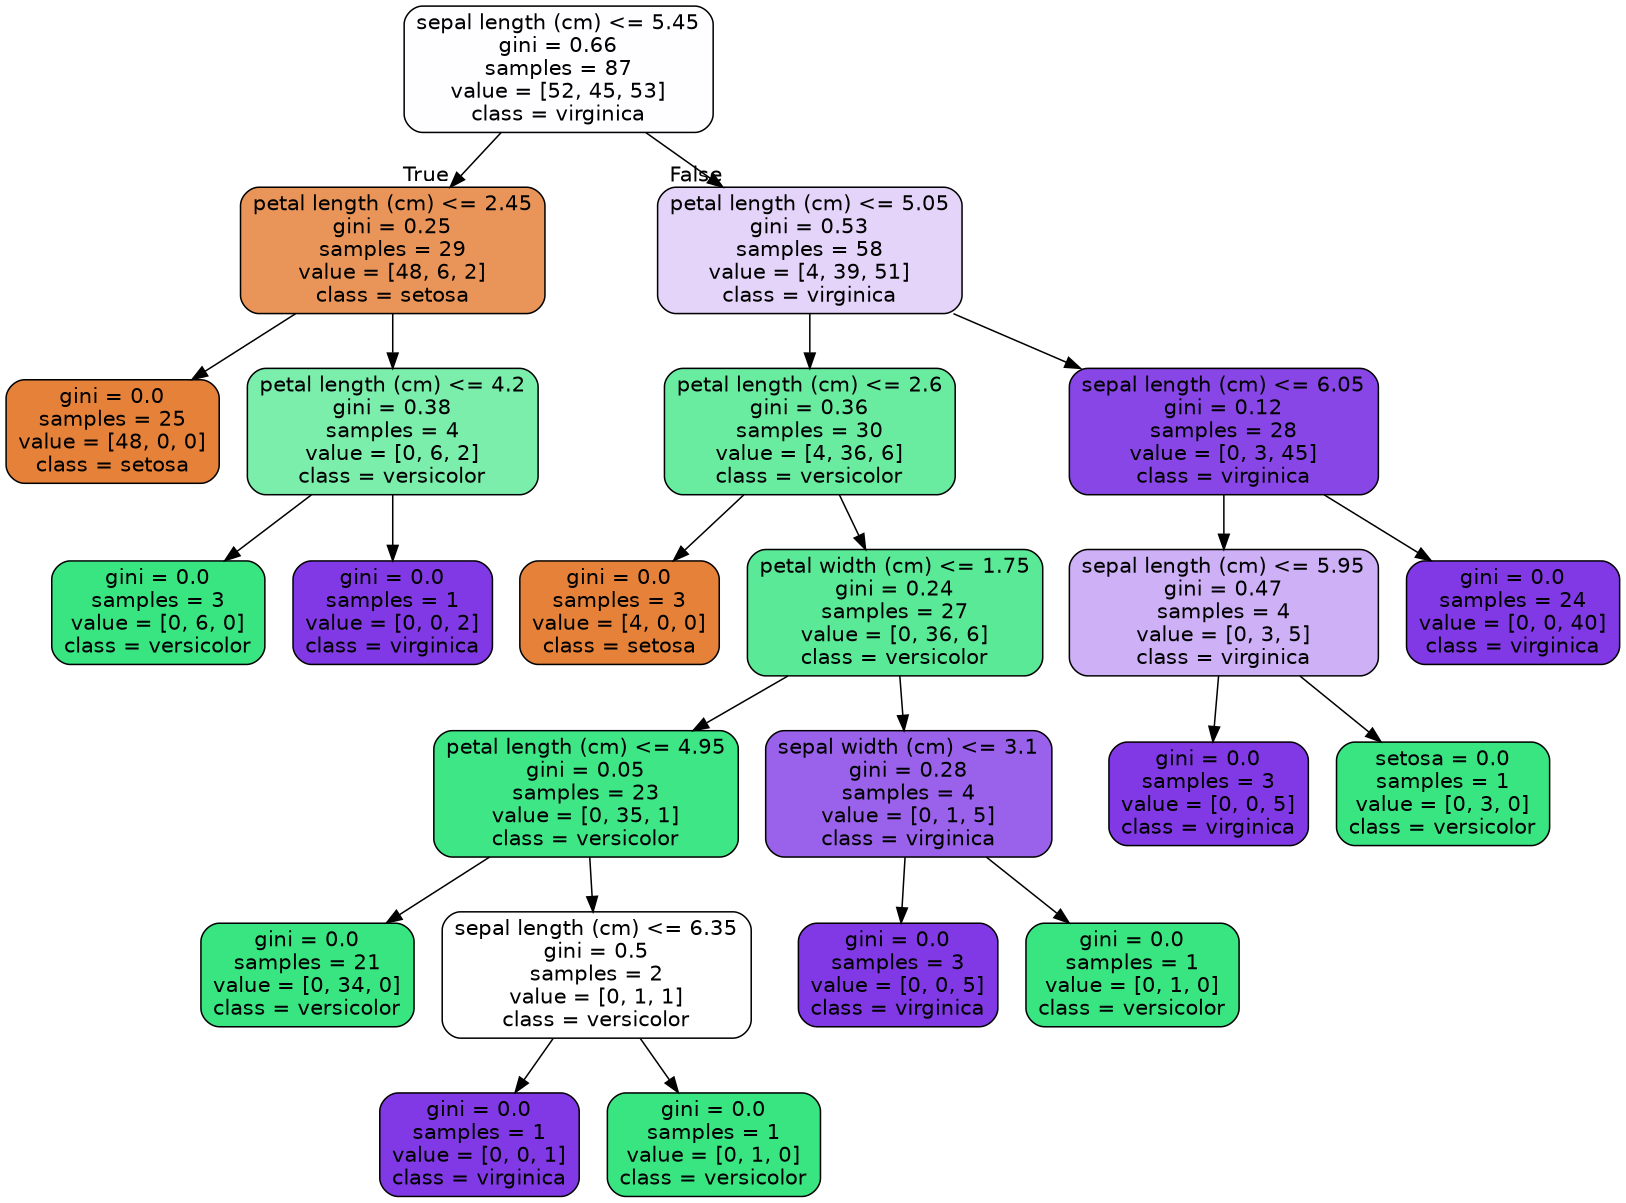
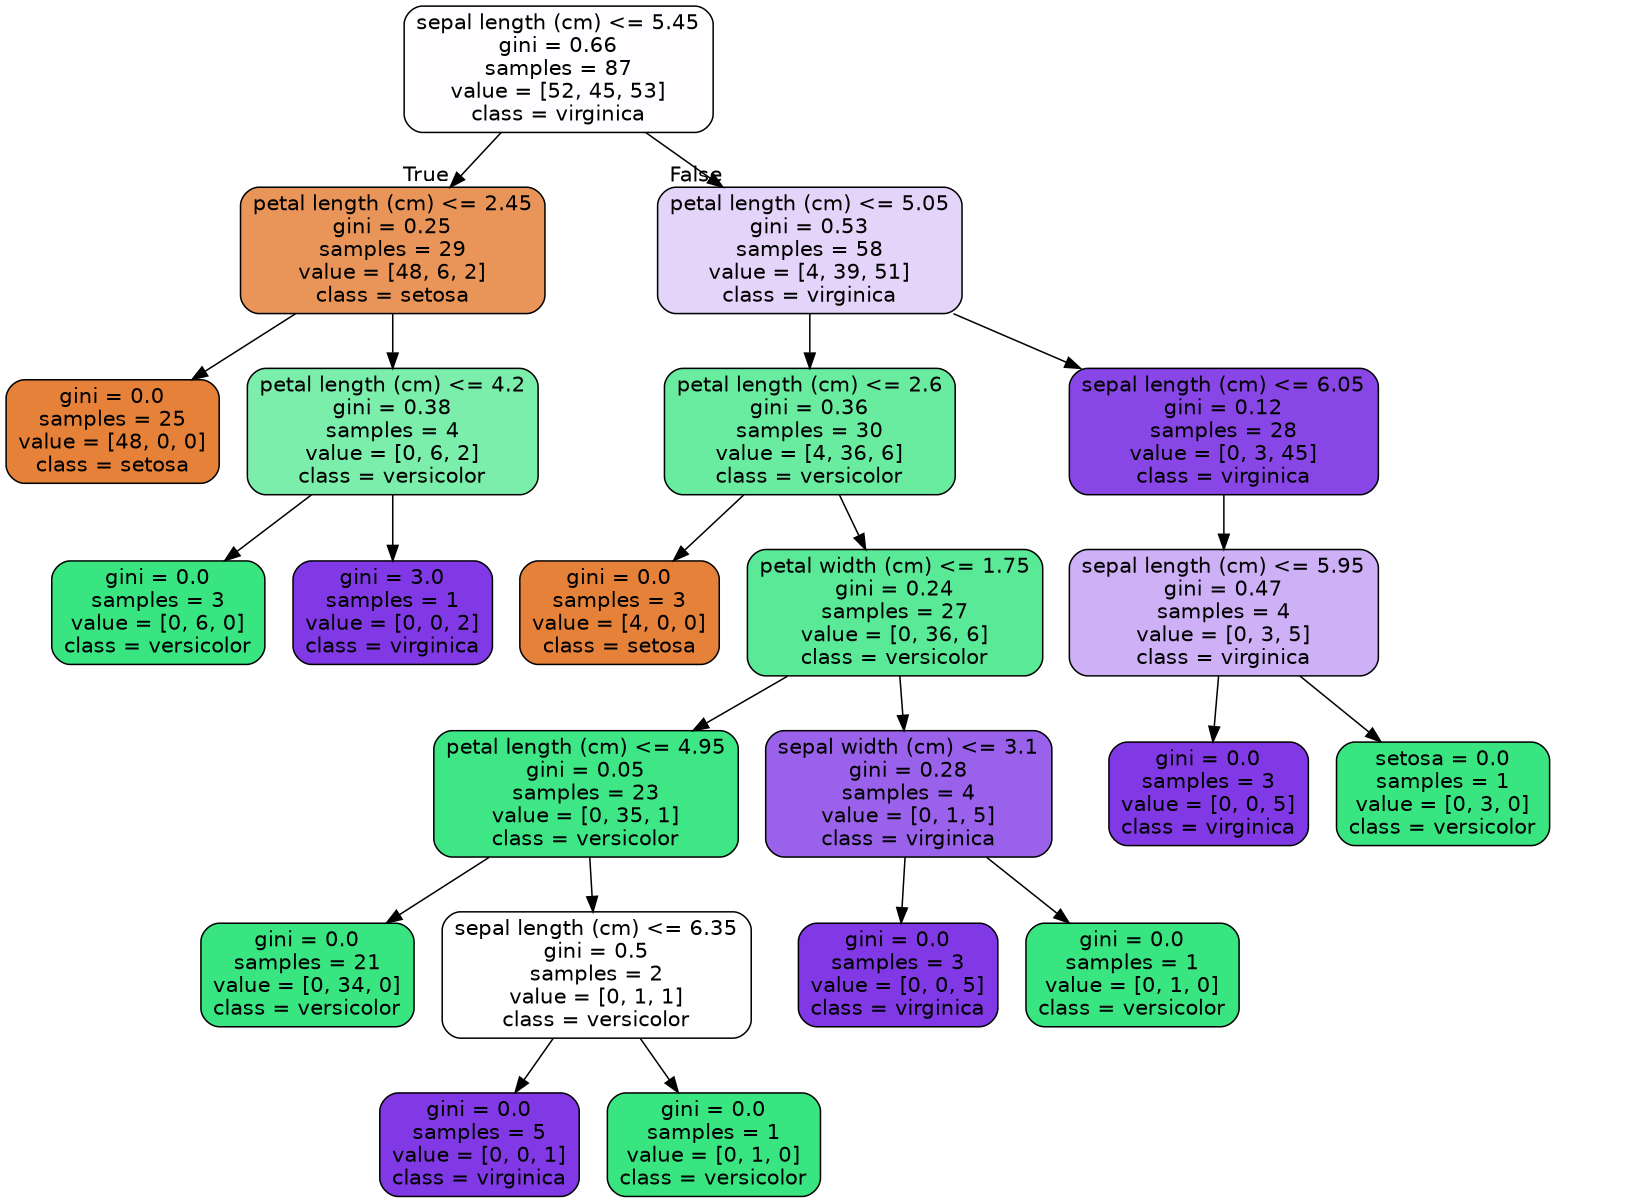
(393, 613) -> (393, 613)
(1513, 613) -> none
(480, 1145) -> (480, 1145)
